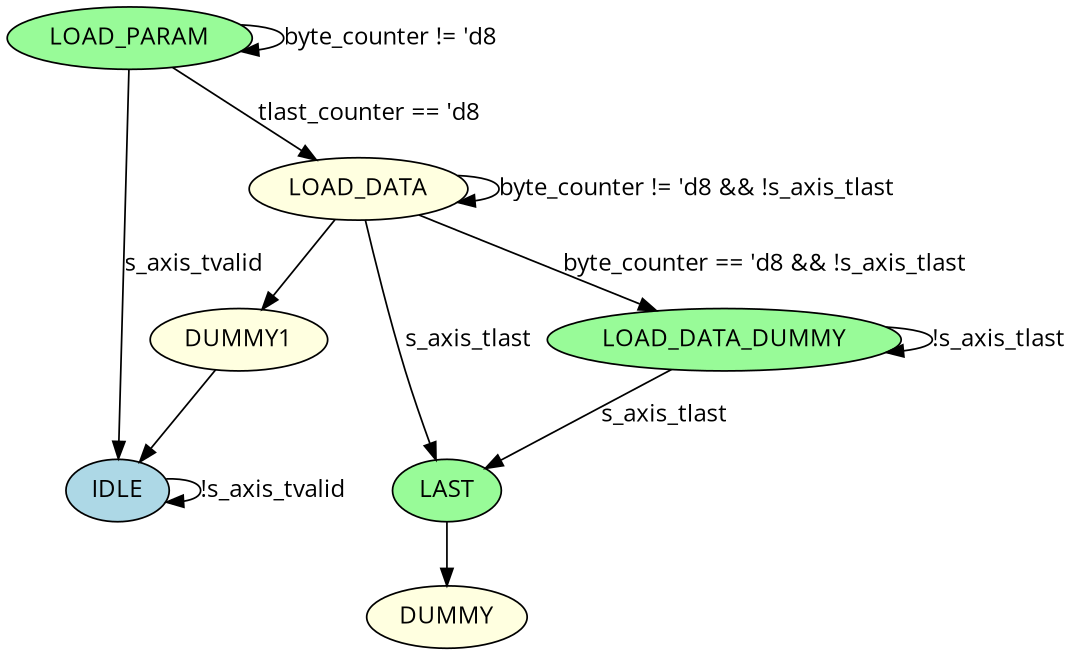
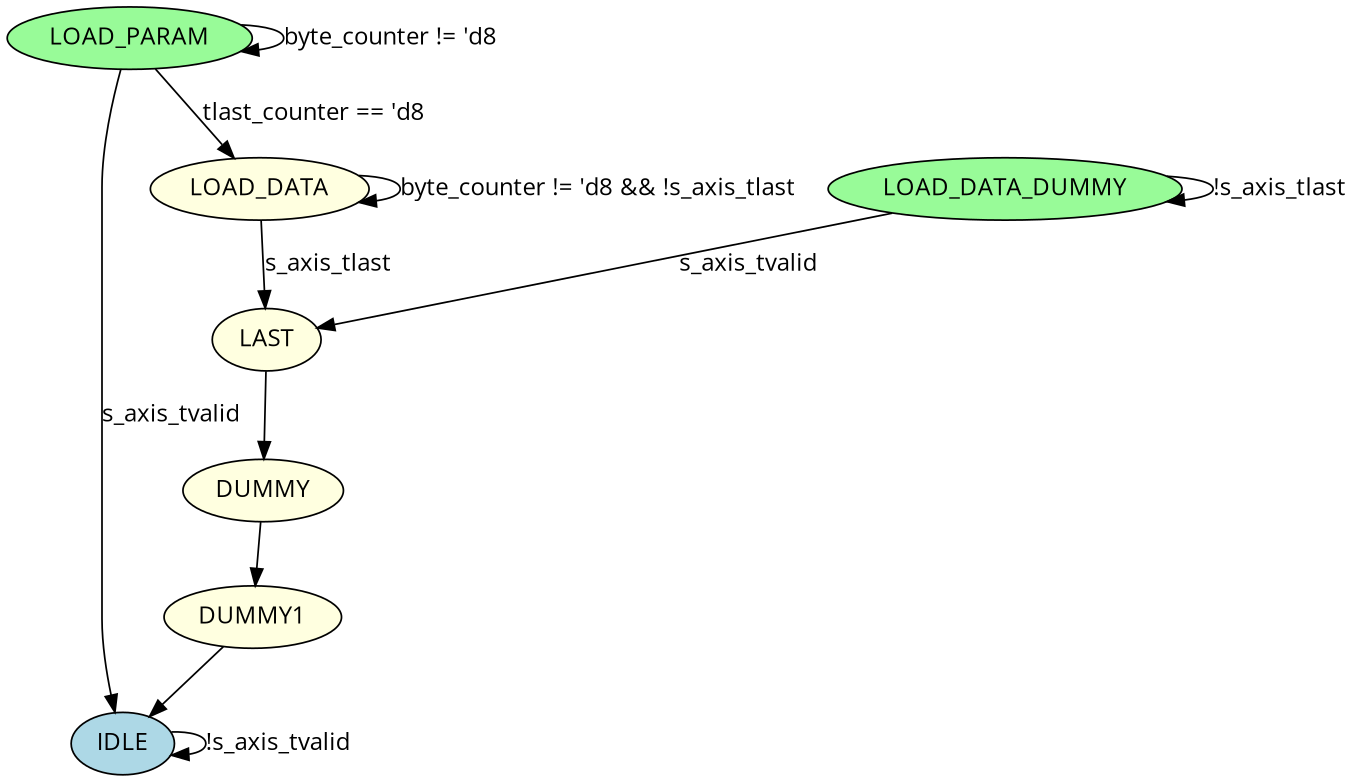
(304, 258) -> (259, 545)
(529, 259) -> none
(664, 415) -> (749, 264)
(447, 491) -> (267, 340)
